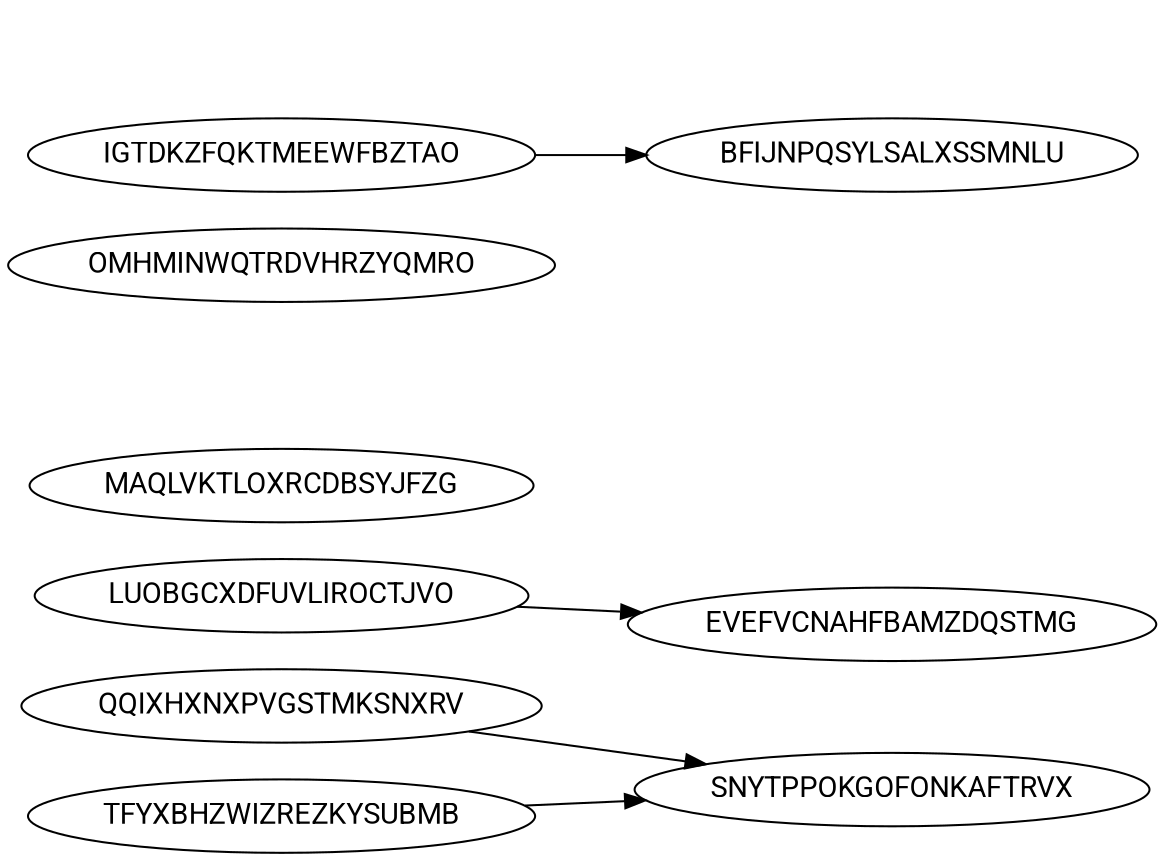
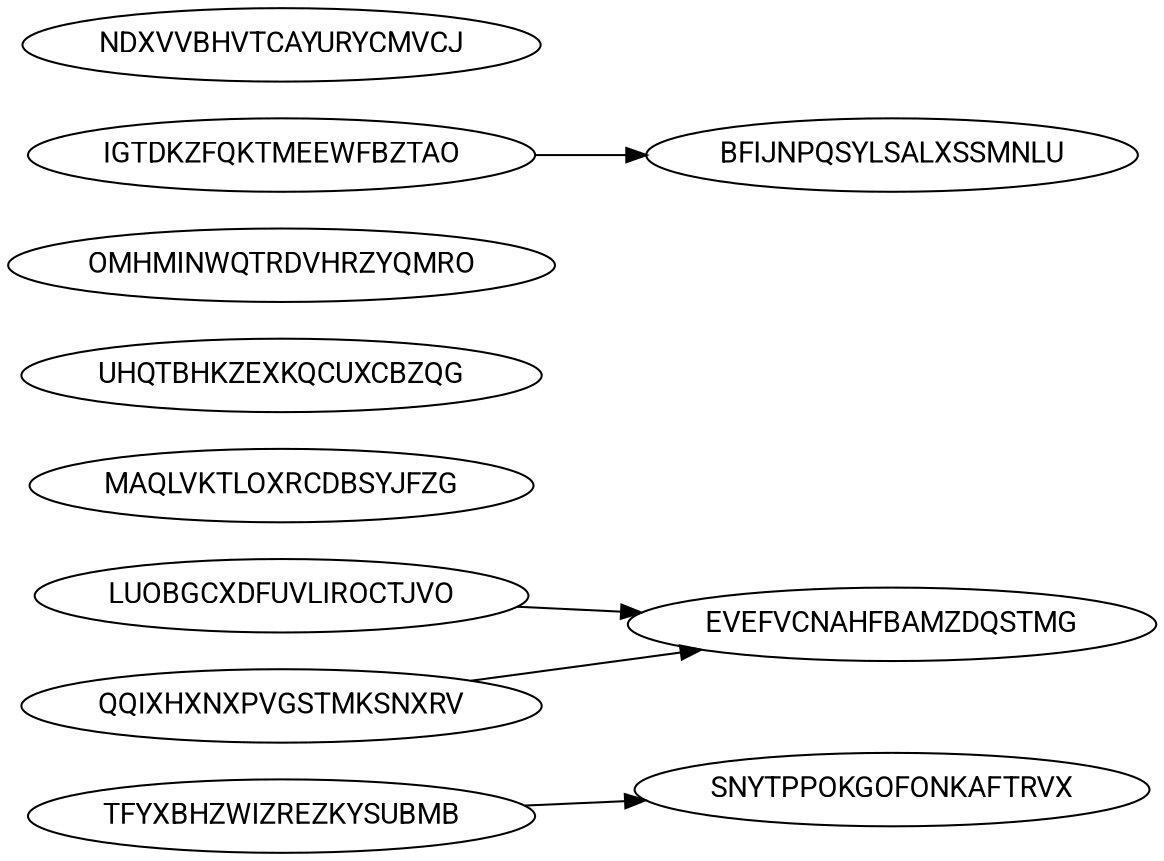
none -> (282, 45)
none -> (282, 375)
(577, 746) -> (576, 667)
